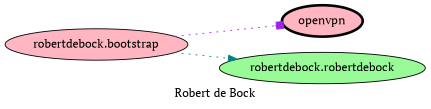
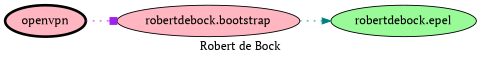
(225, 31) -> (97, 21)
(322, 68) -> (404, 21)
